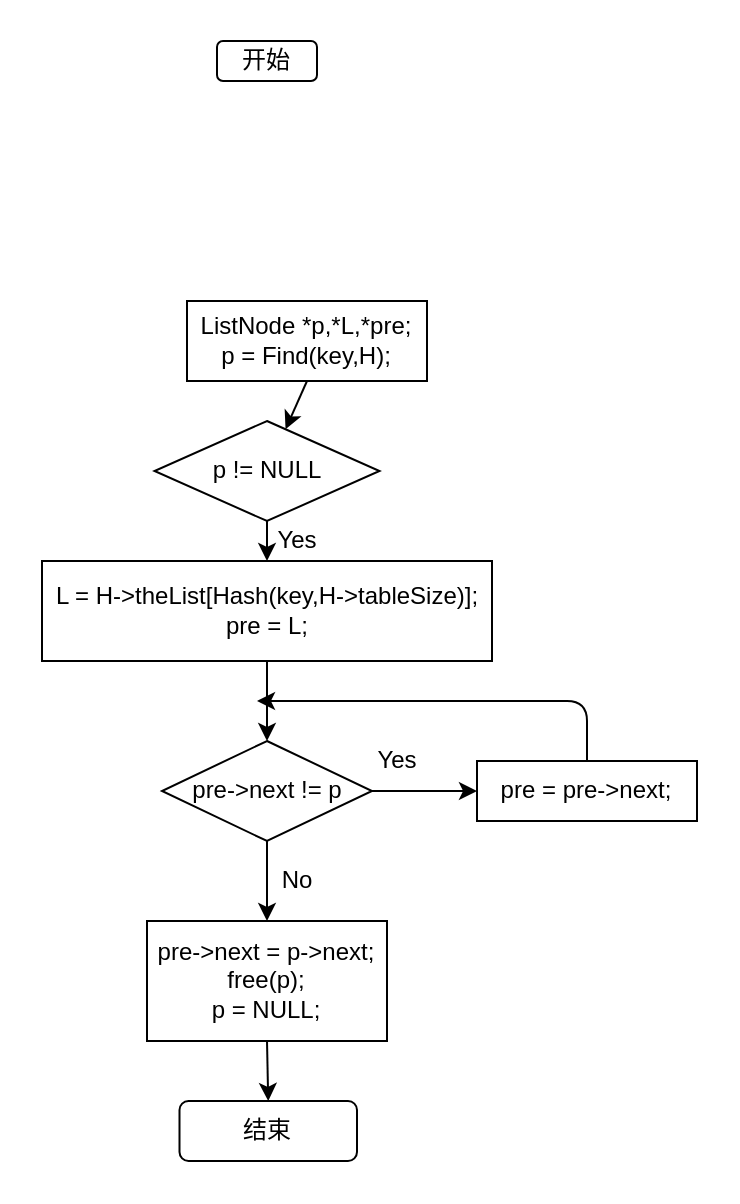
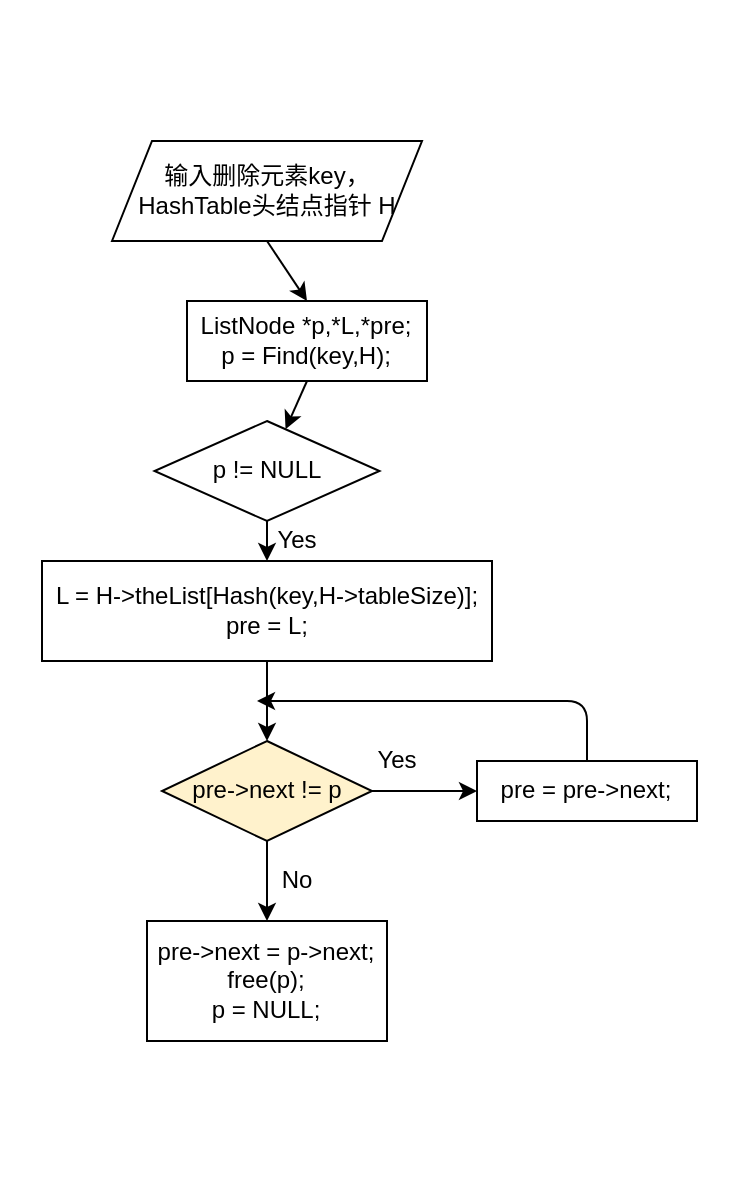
(267, 61) -> none
none -> (267, 191)
none -> (283, 265)
(267, 791) -> (267, 791)
(267, 1064) -> none
(268, 1131) -> none
